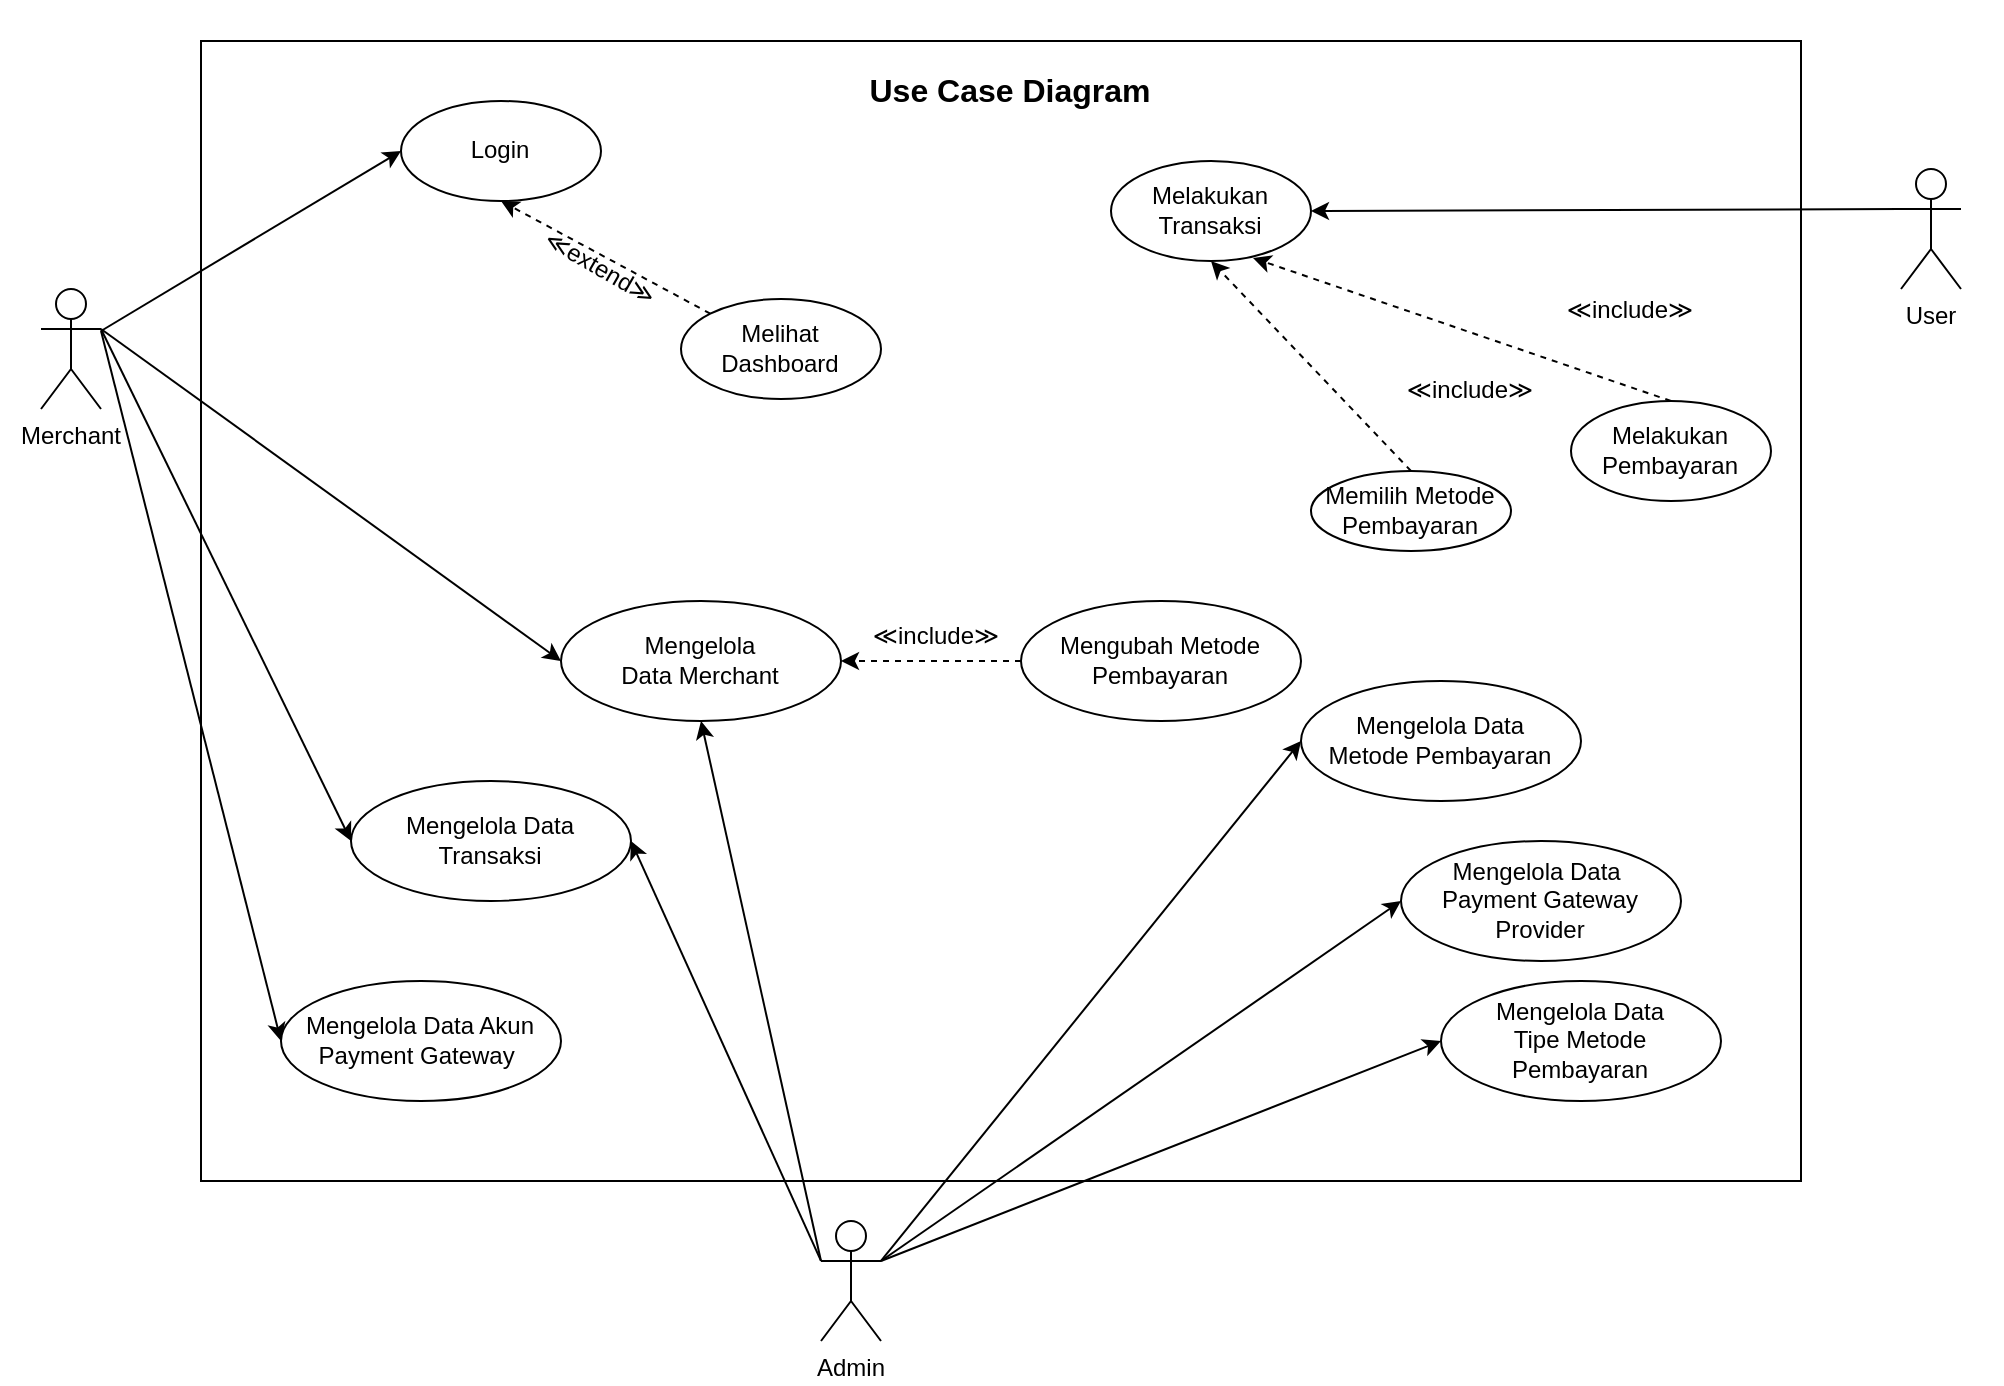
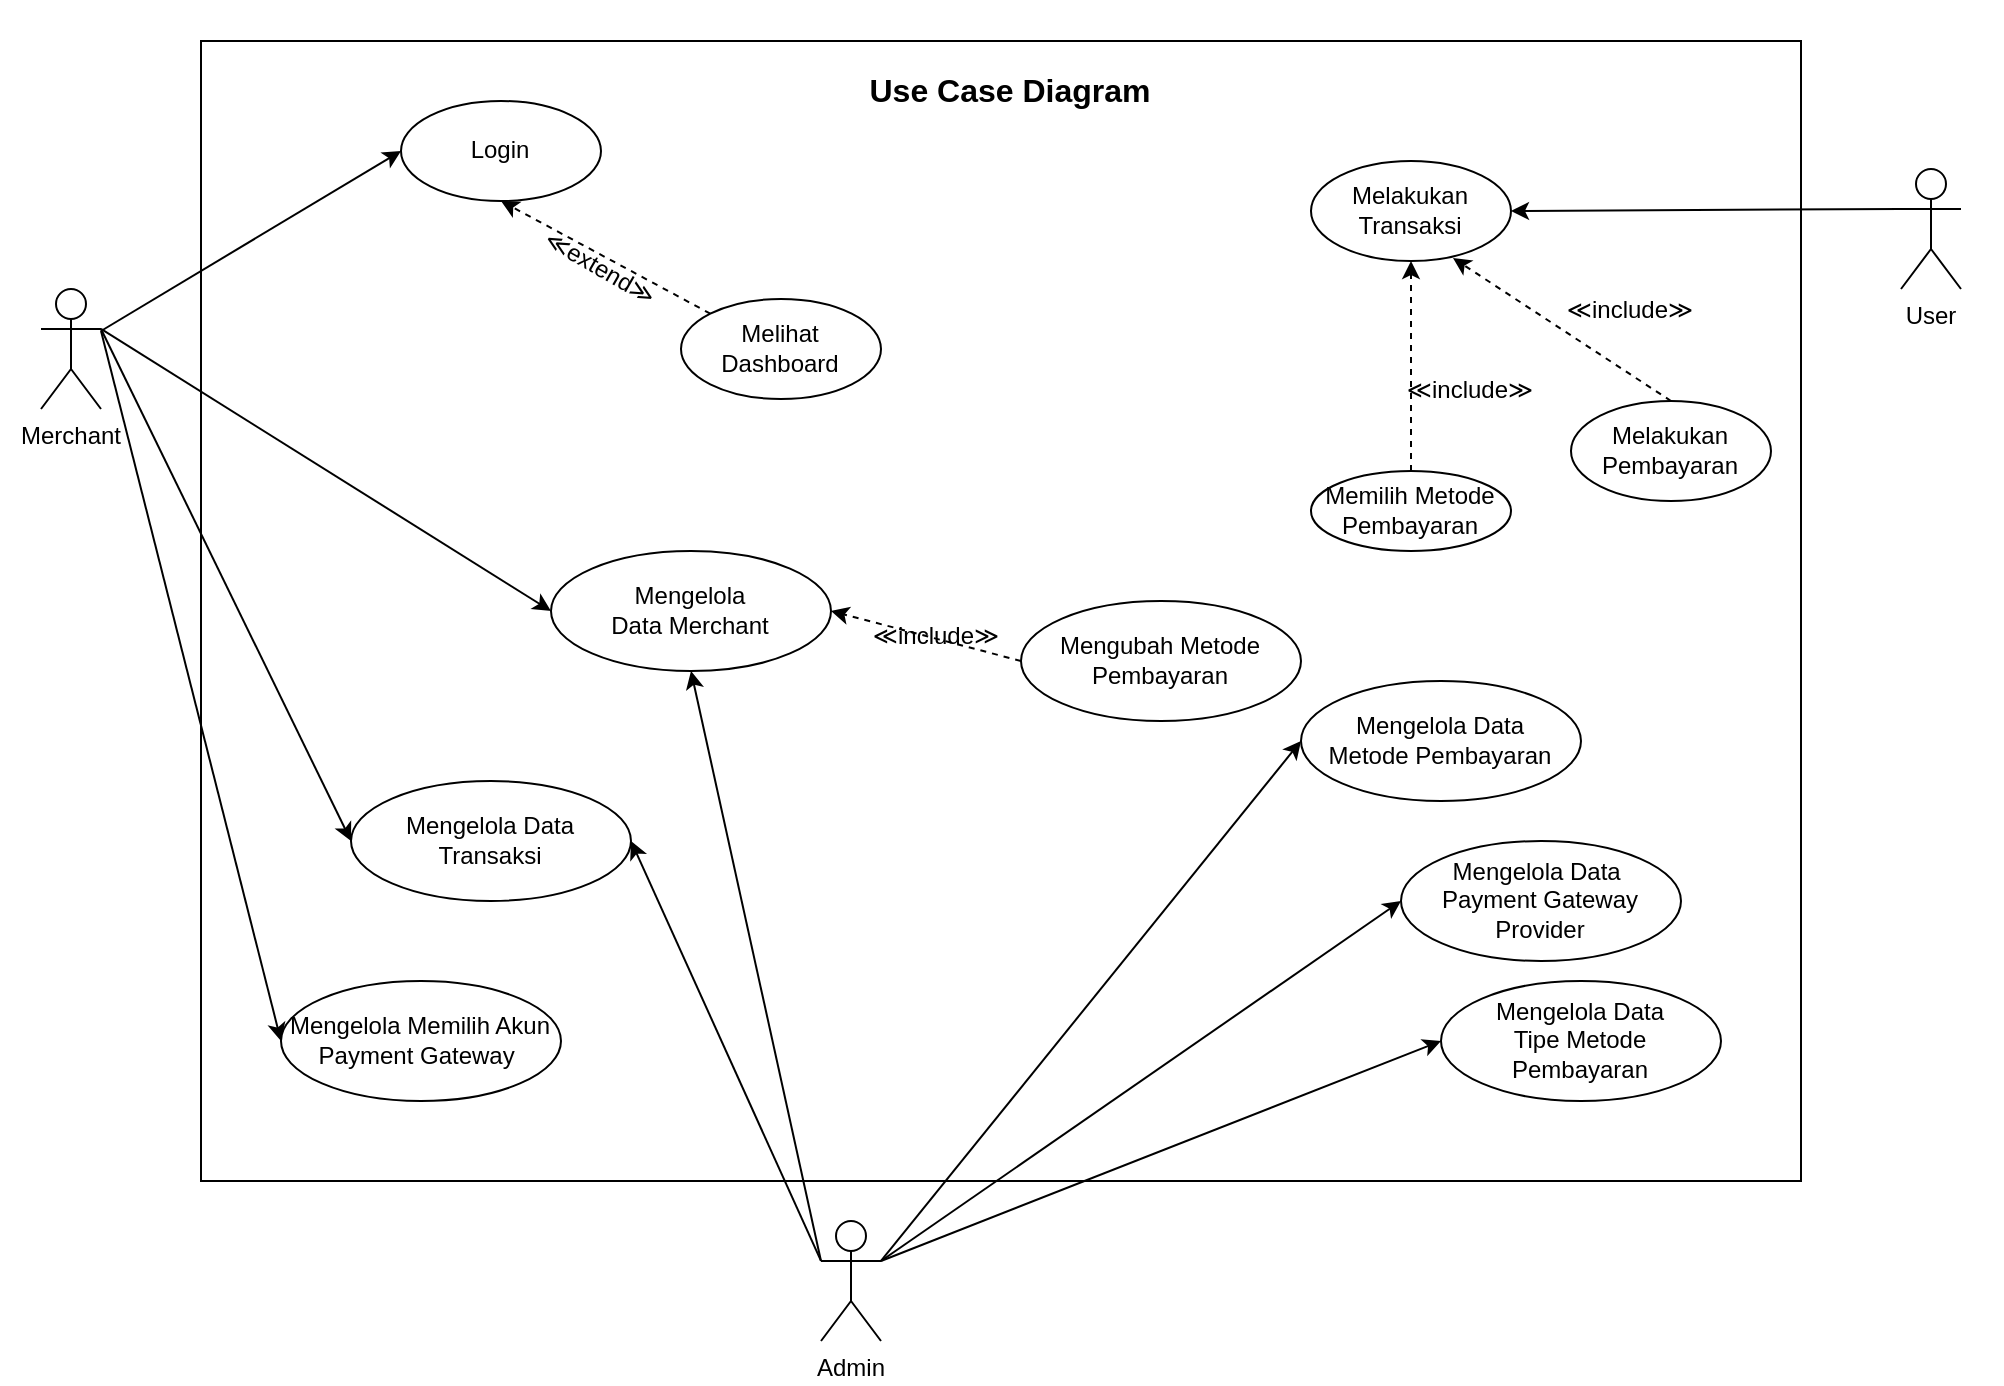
(1211, 211) -> (1411, 211)
(701, 661) -> (691, 611)
(421, 1041) -> (421, 1041)
